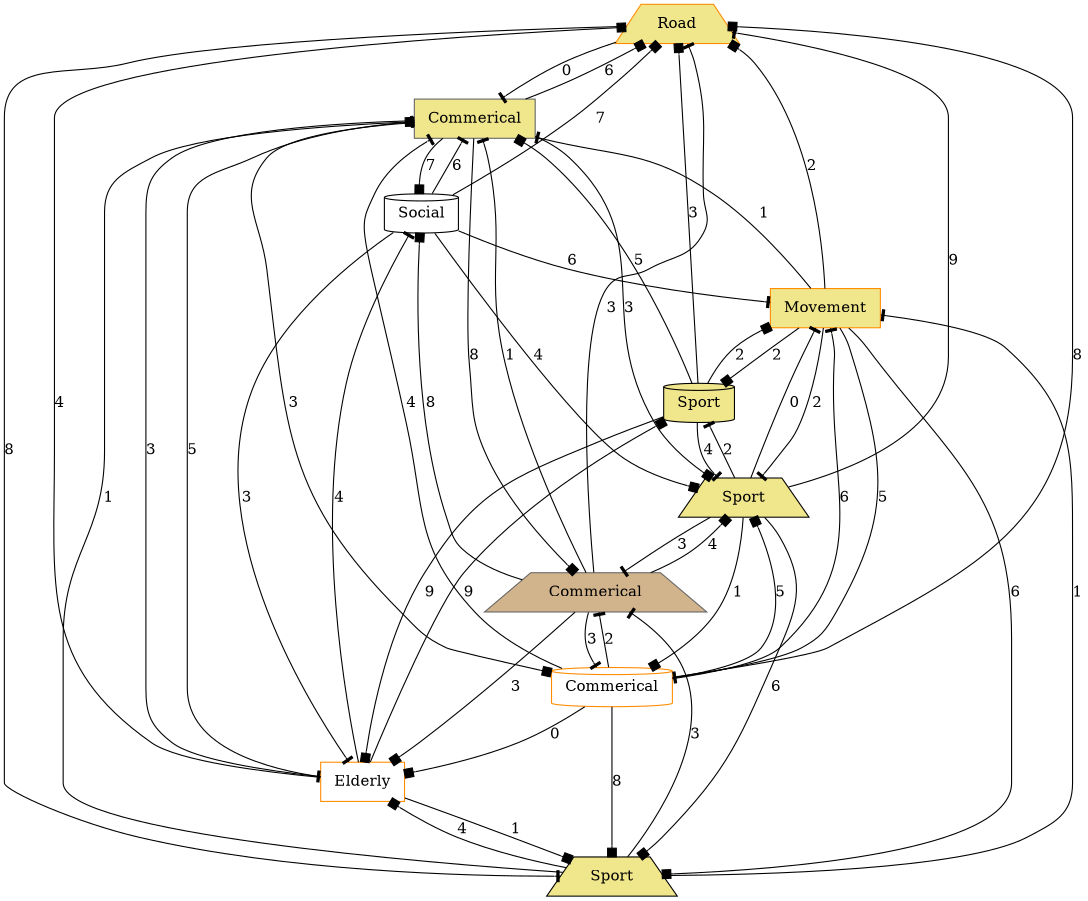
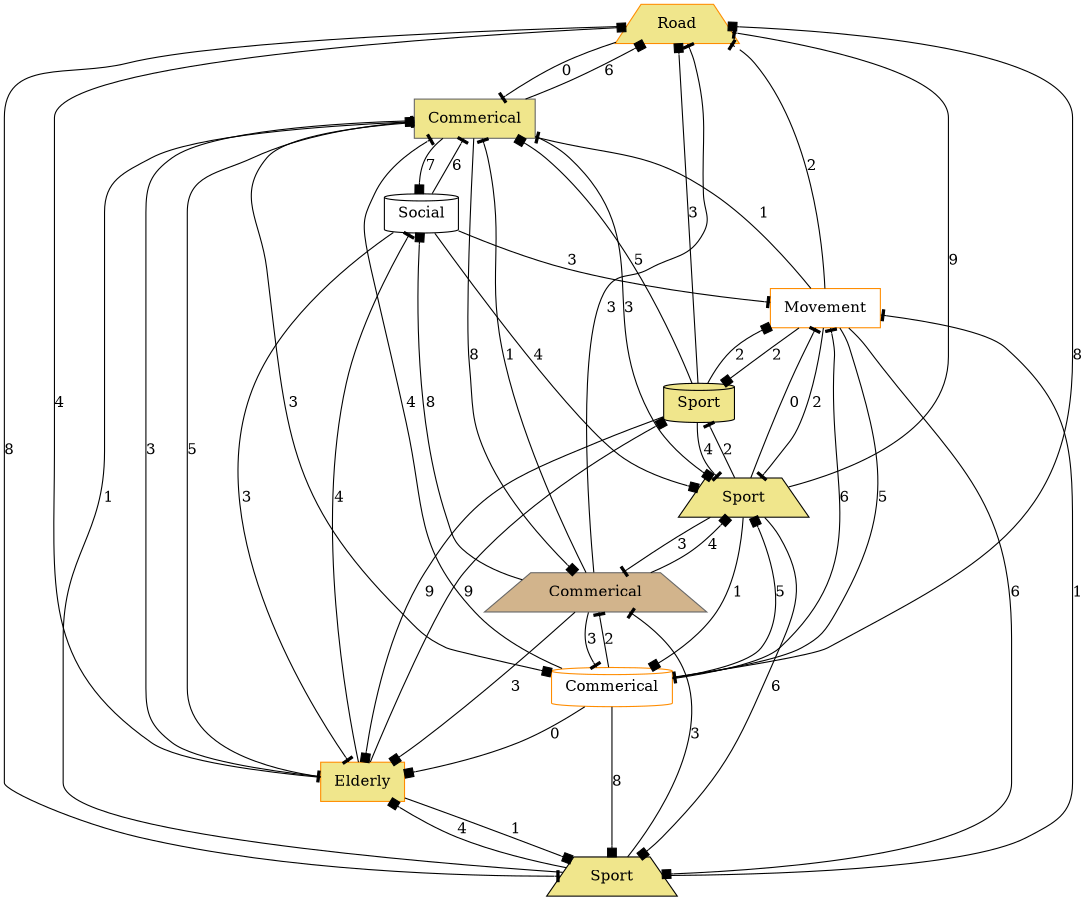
(557, 130) -> none
(804, 161) -> (804, 161)
(573, 261) -> (573, 261)
(825, 308) -> (825, 308)
(363, 782) -> (363, 782)
